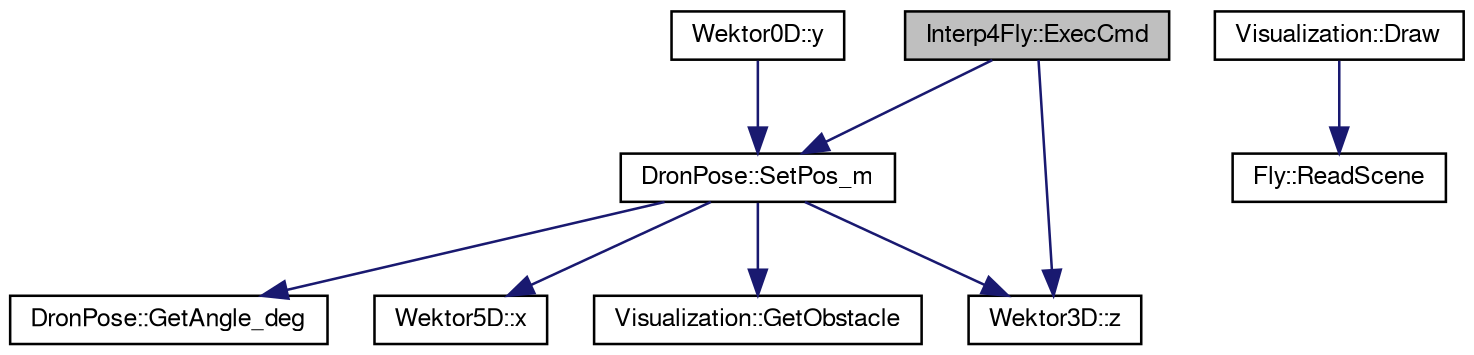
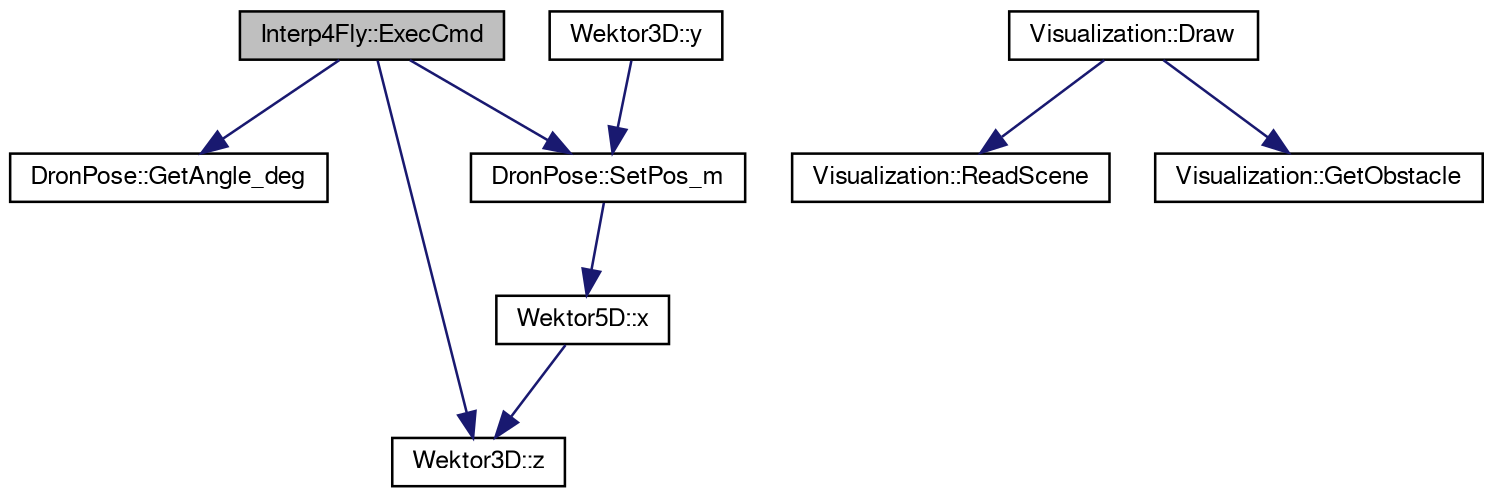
(758, 36) -> (636, 36)
(1339, 178) -> (951, 178)
(758, 236) -> (1216, 99)
(895, 244) -> (538, 381)
(476, 246) -> (281, 99)
